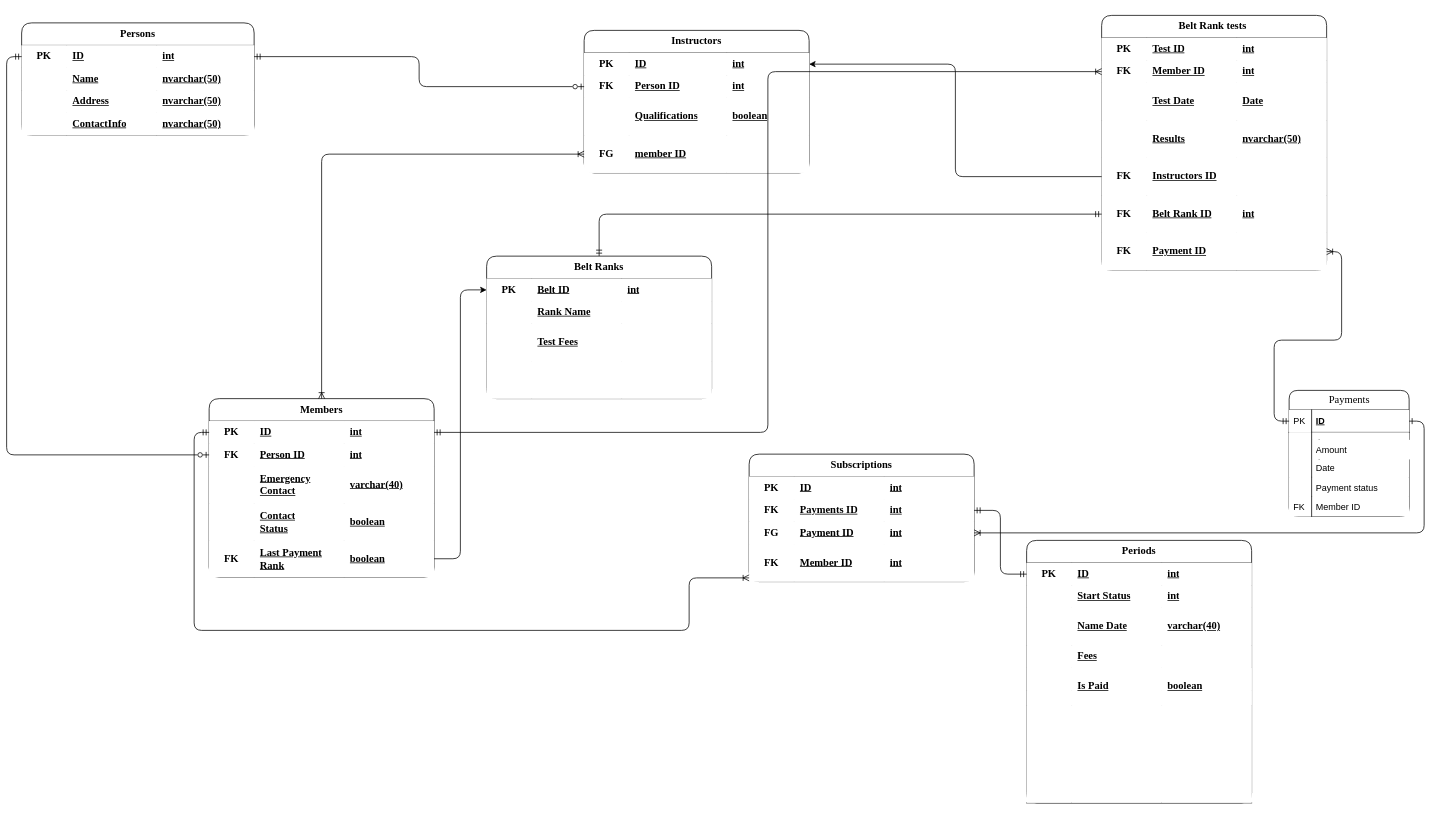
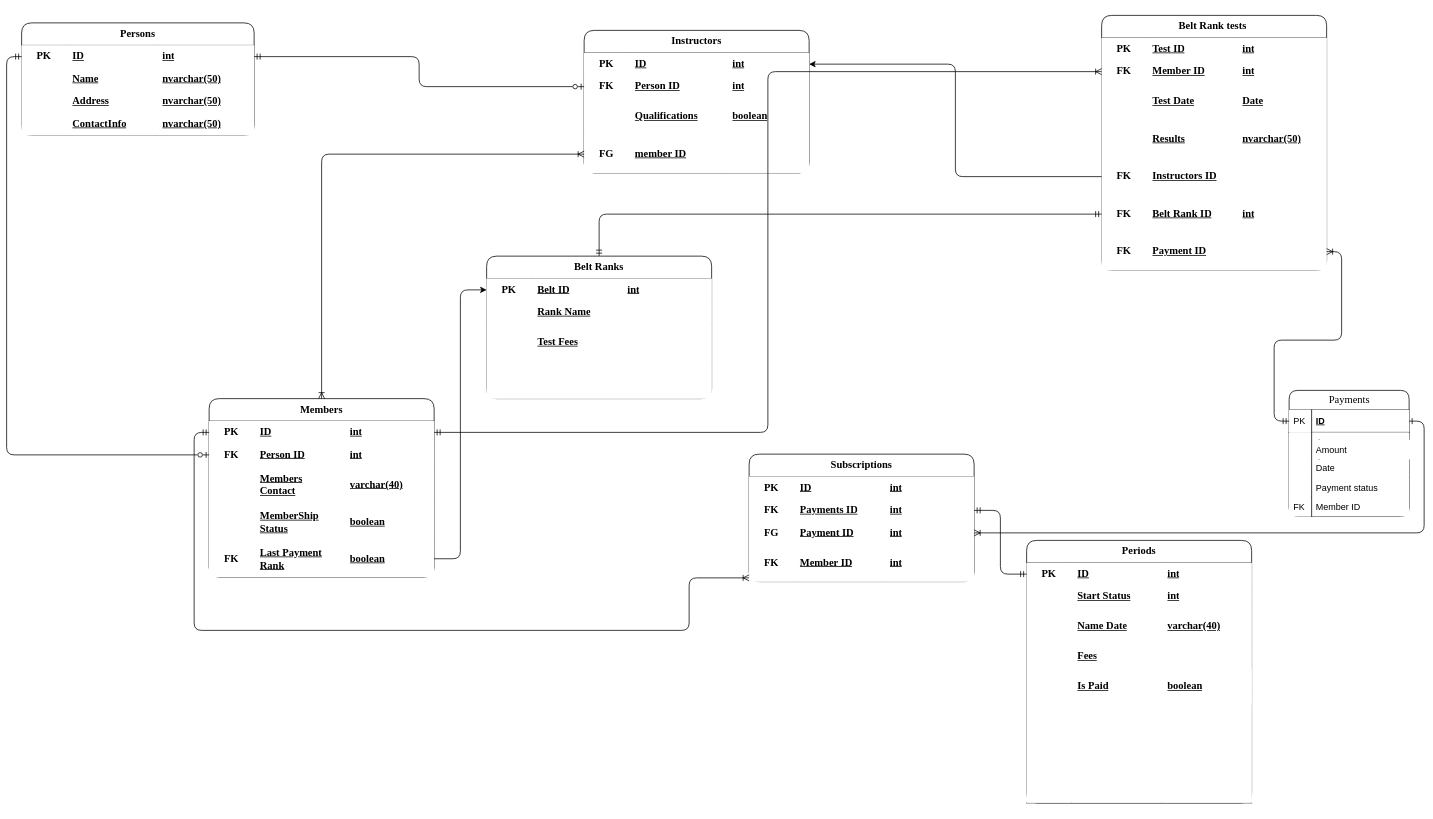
(286, 485) -> (280, 485)
(280, 522) -> (288, 522)
